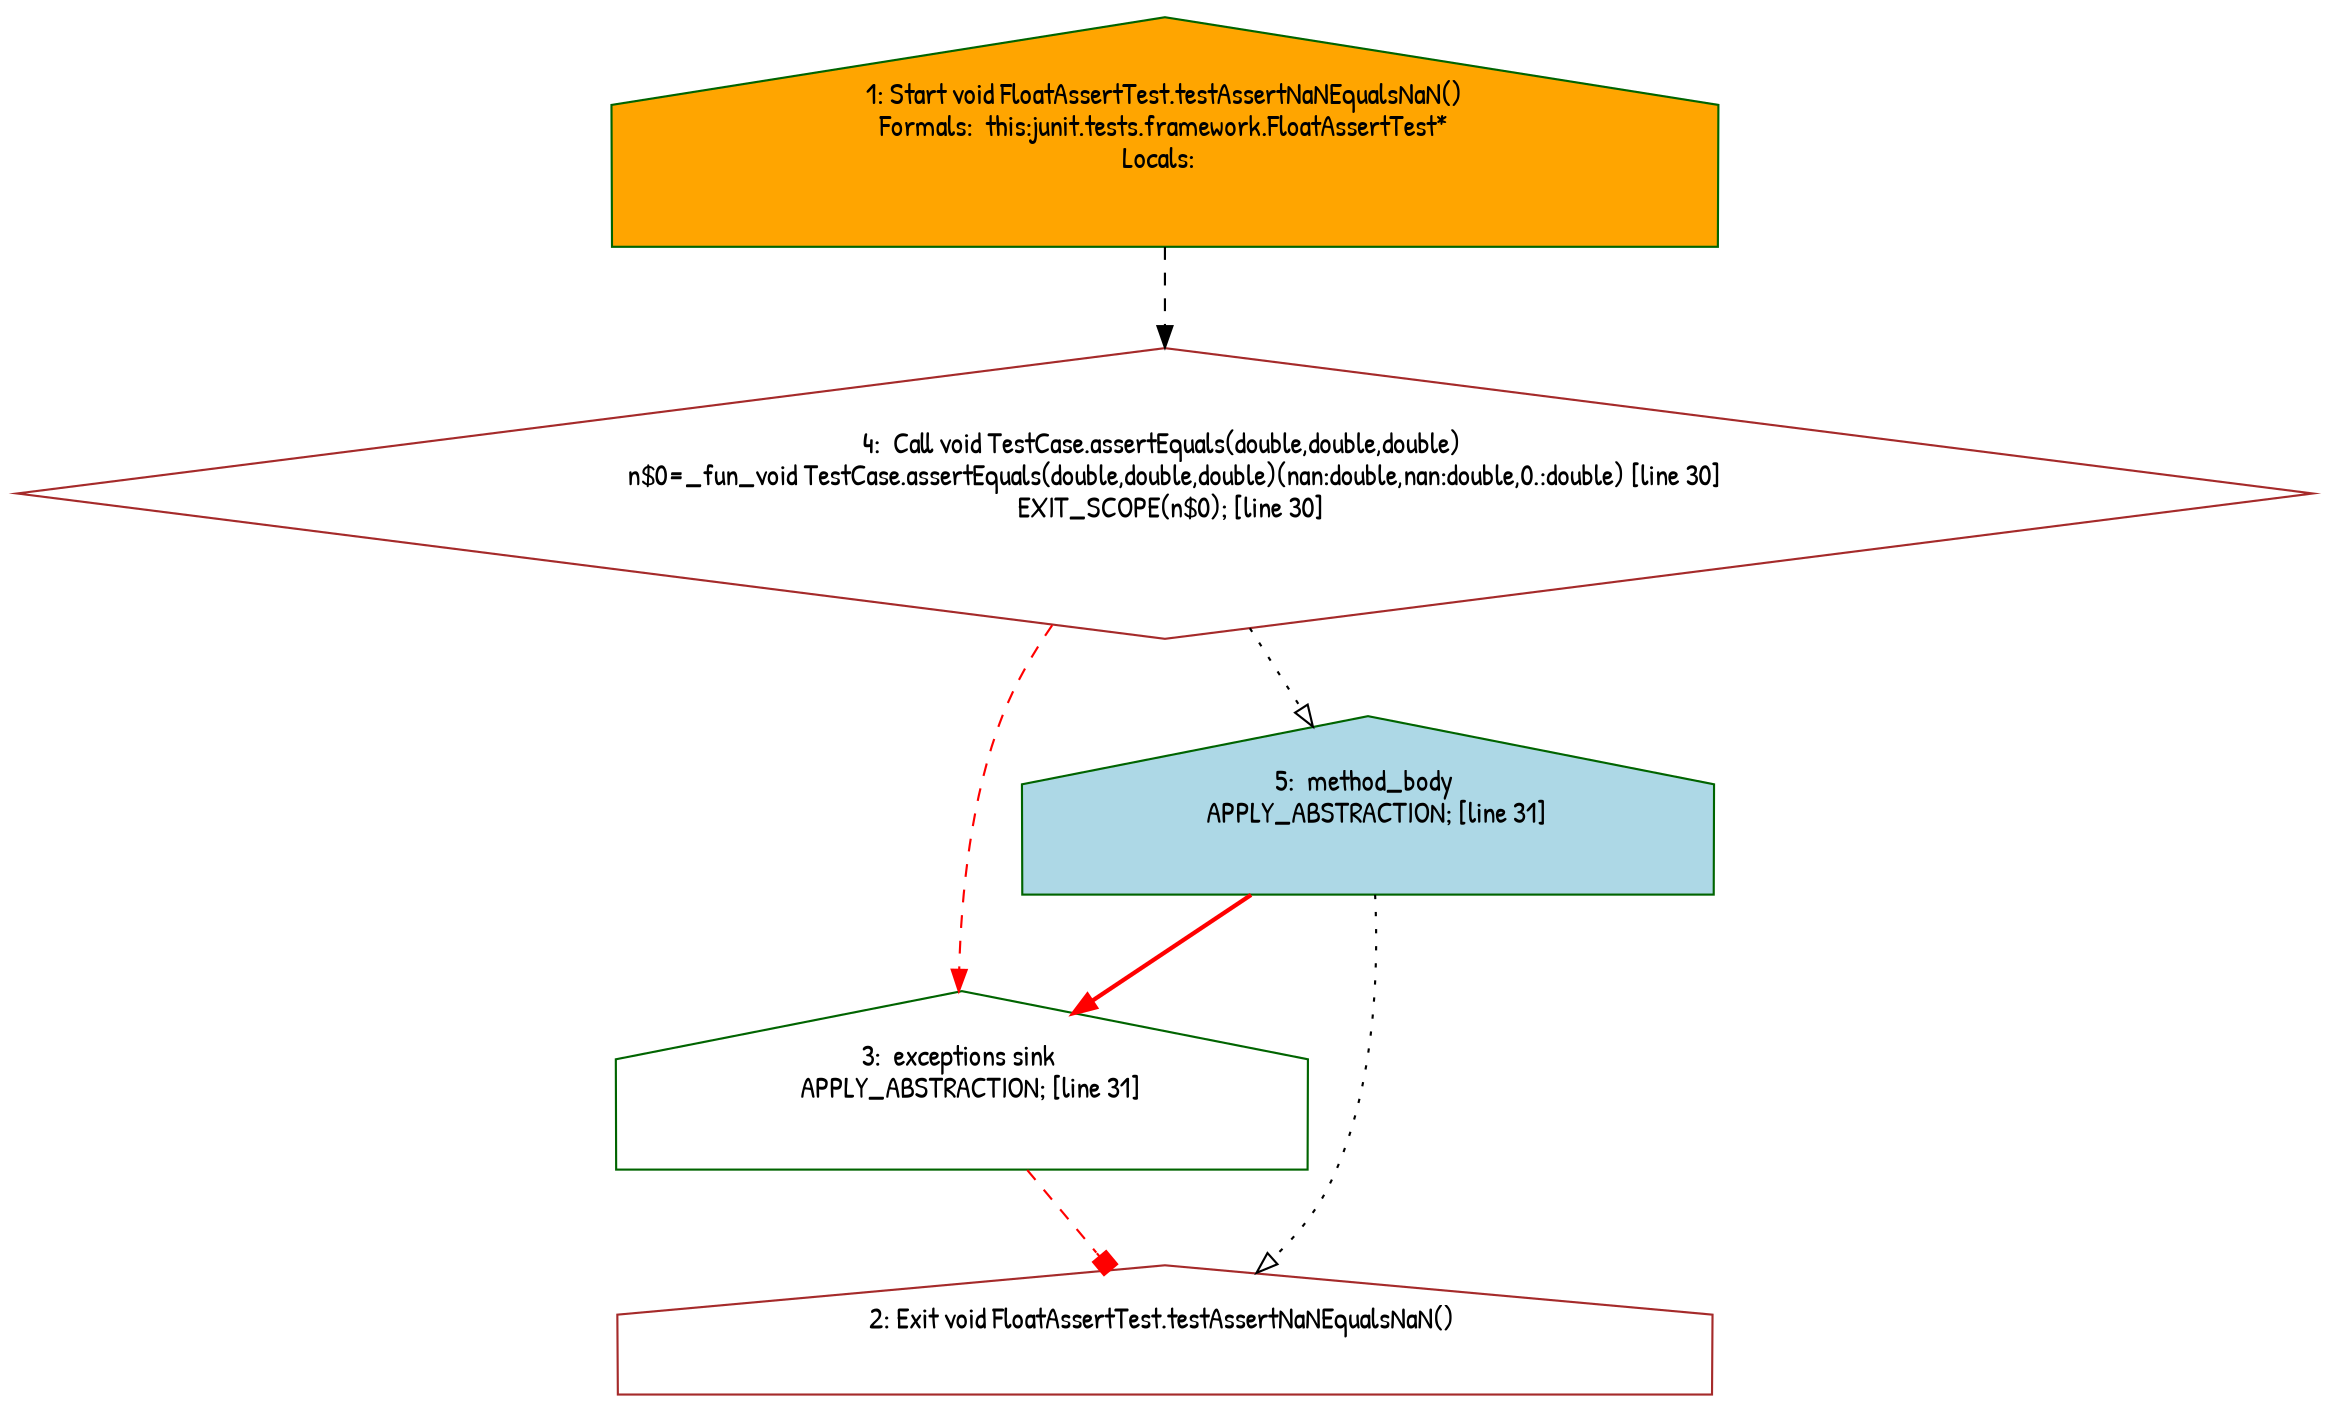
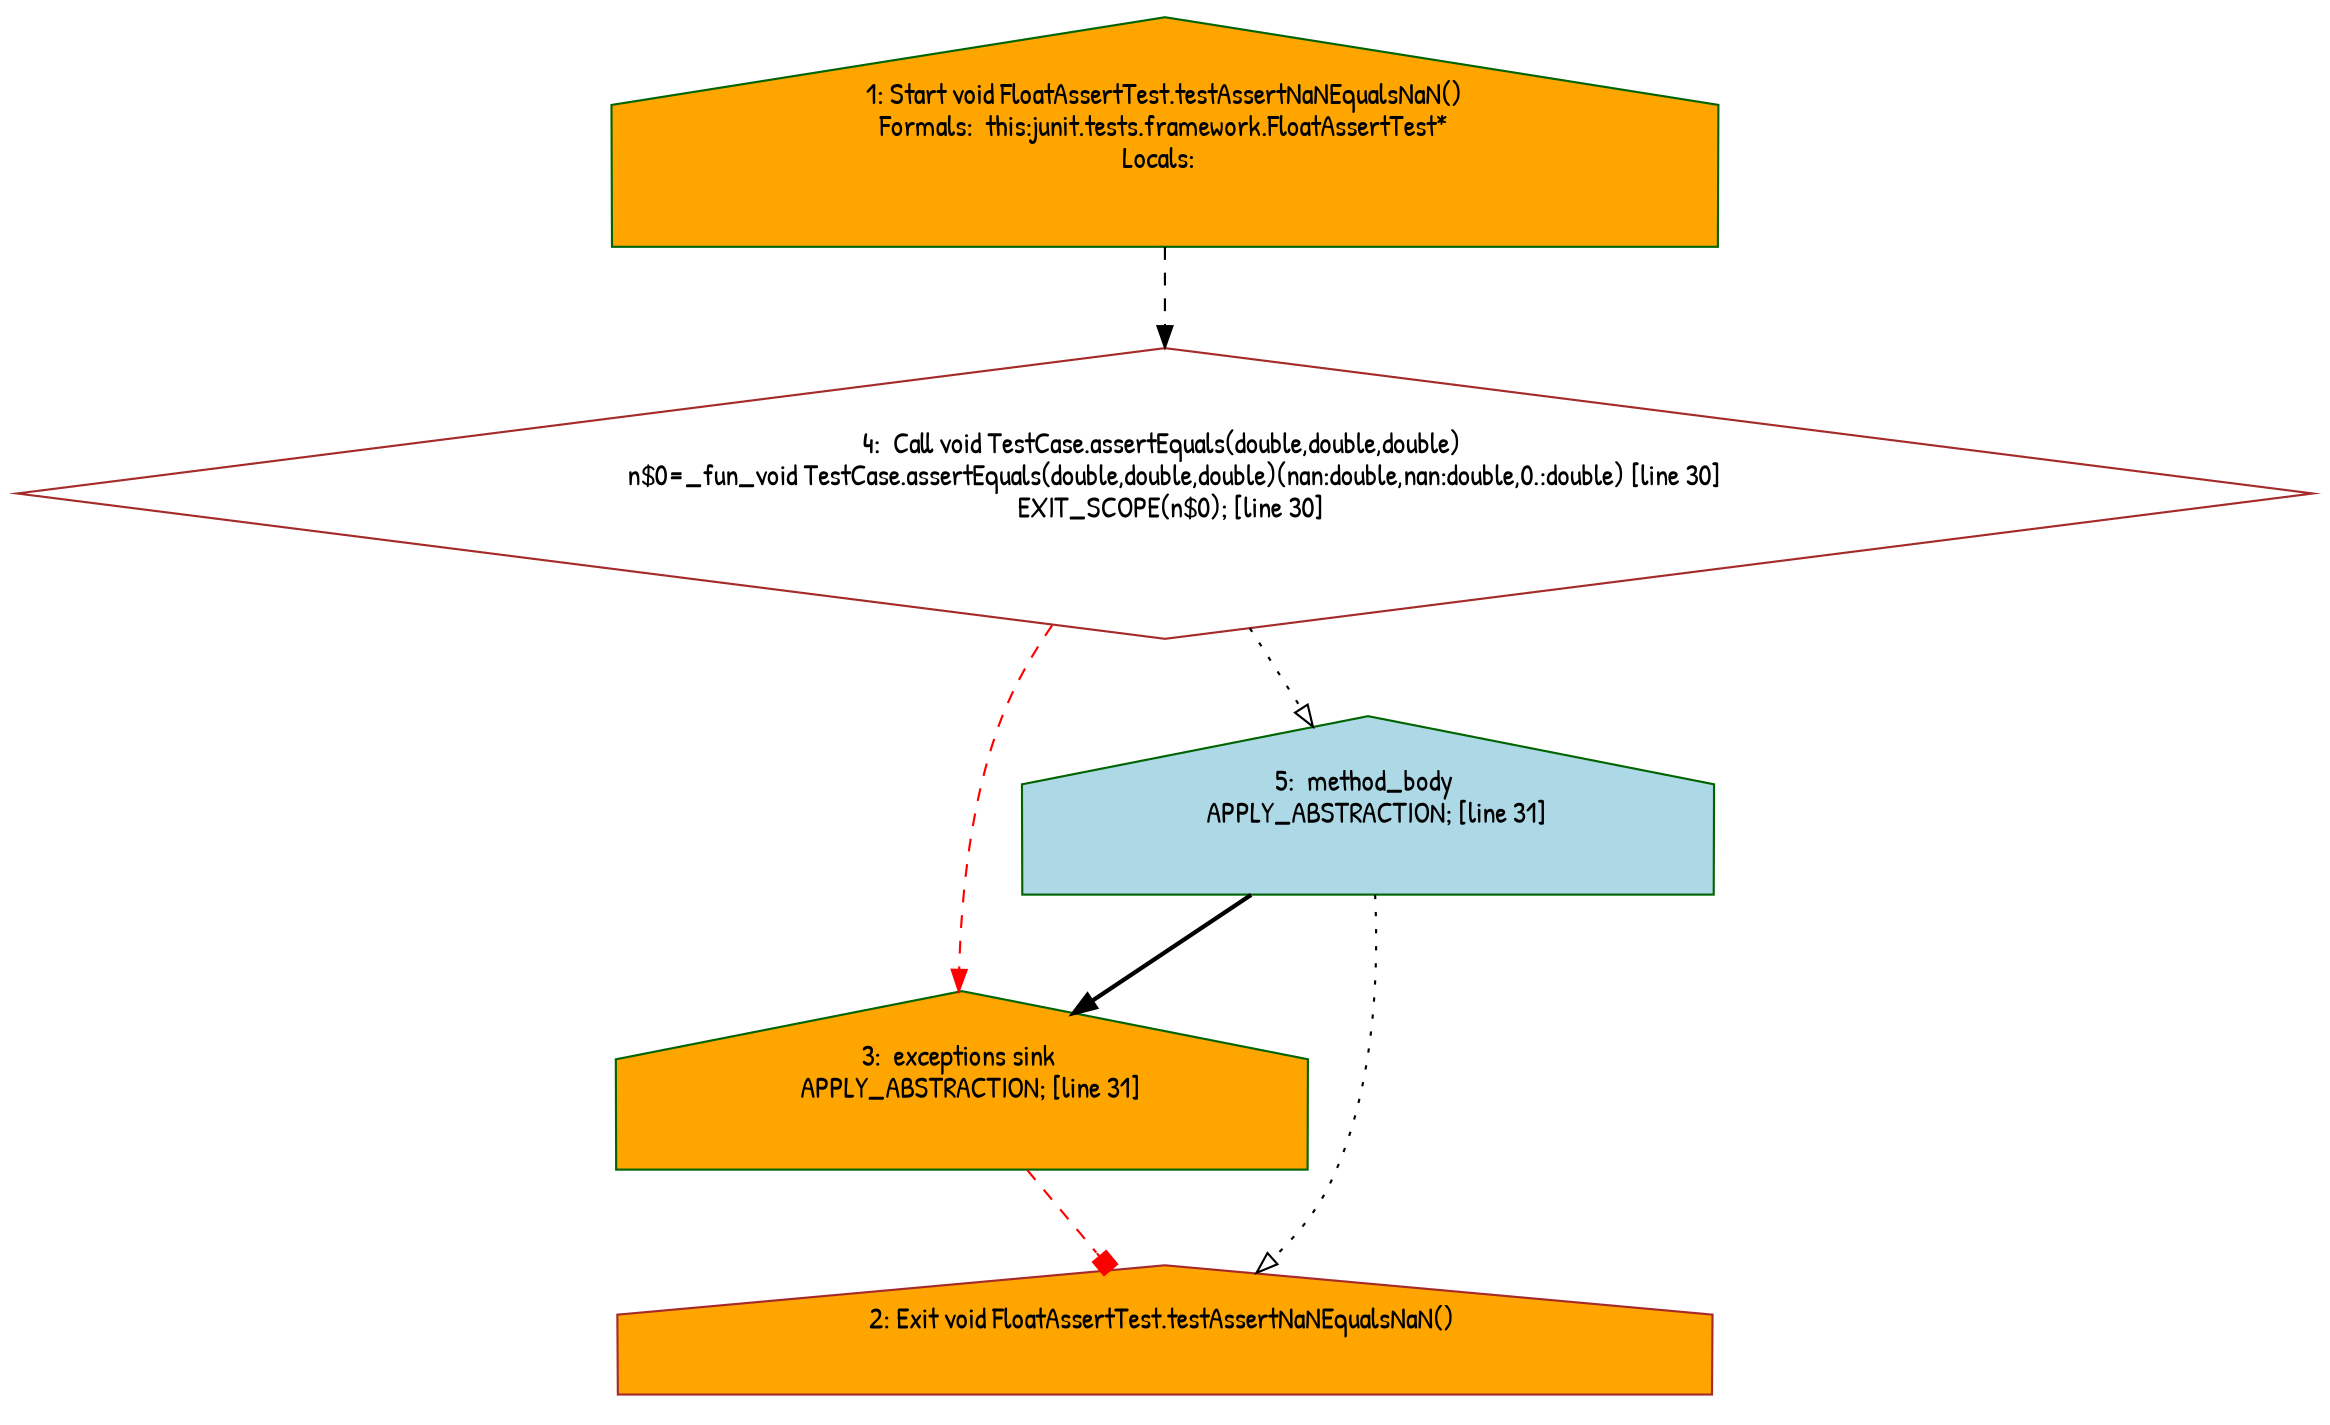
(1171, 948) -> (1171, 948)
(962, 1090) -> (962, 1090)
(1165, 1337) -> (1165, 1337)
